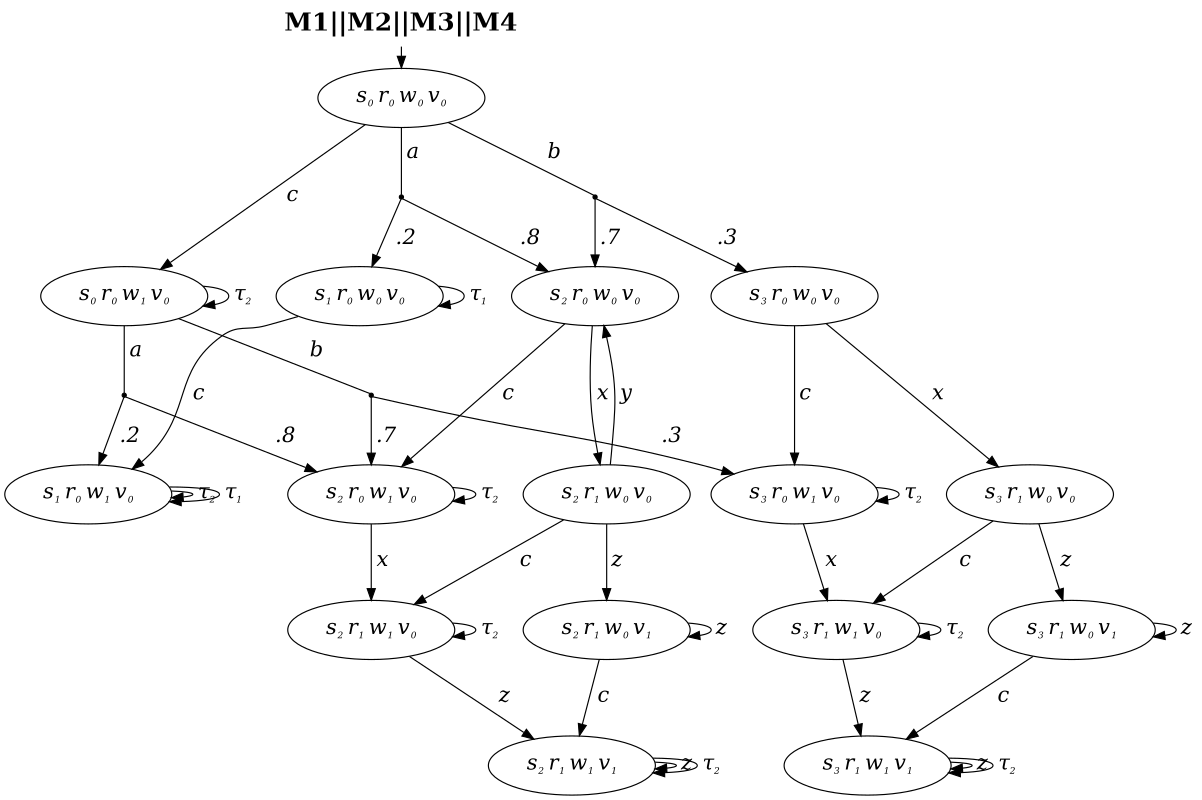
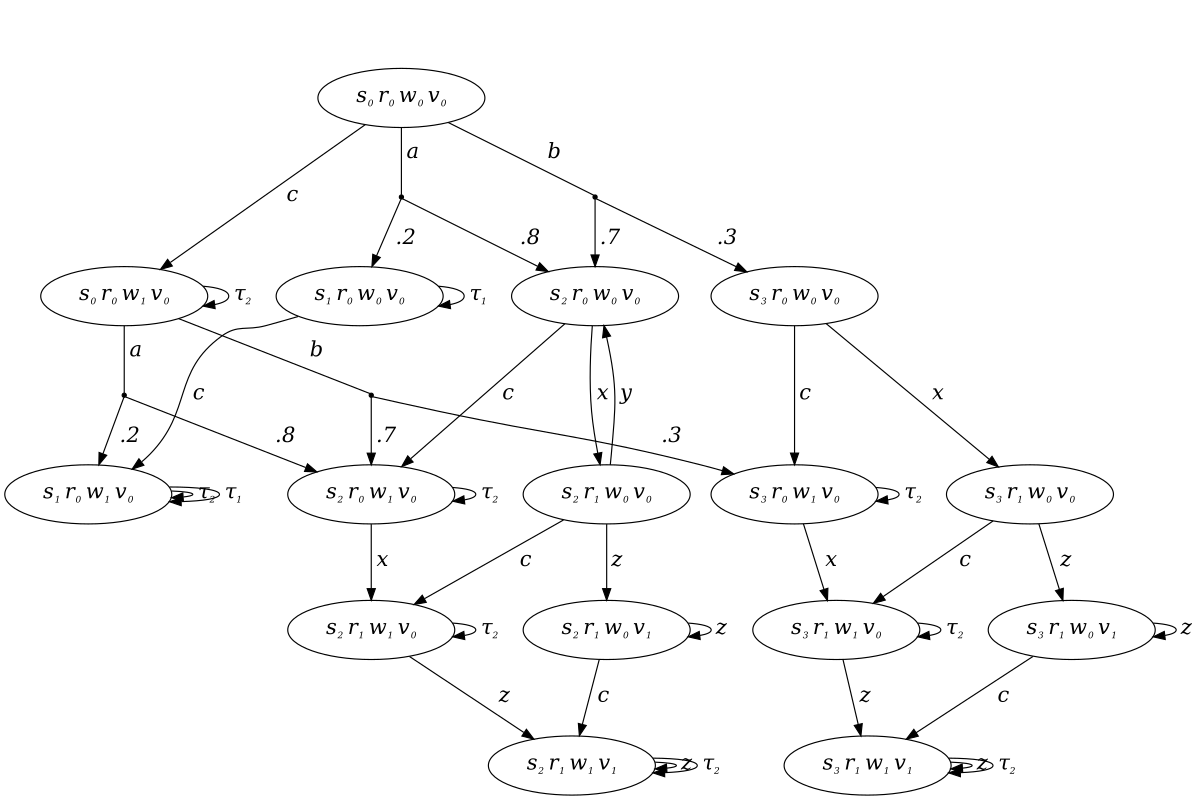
(401, 26) -> none
